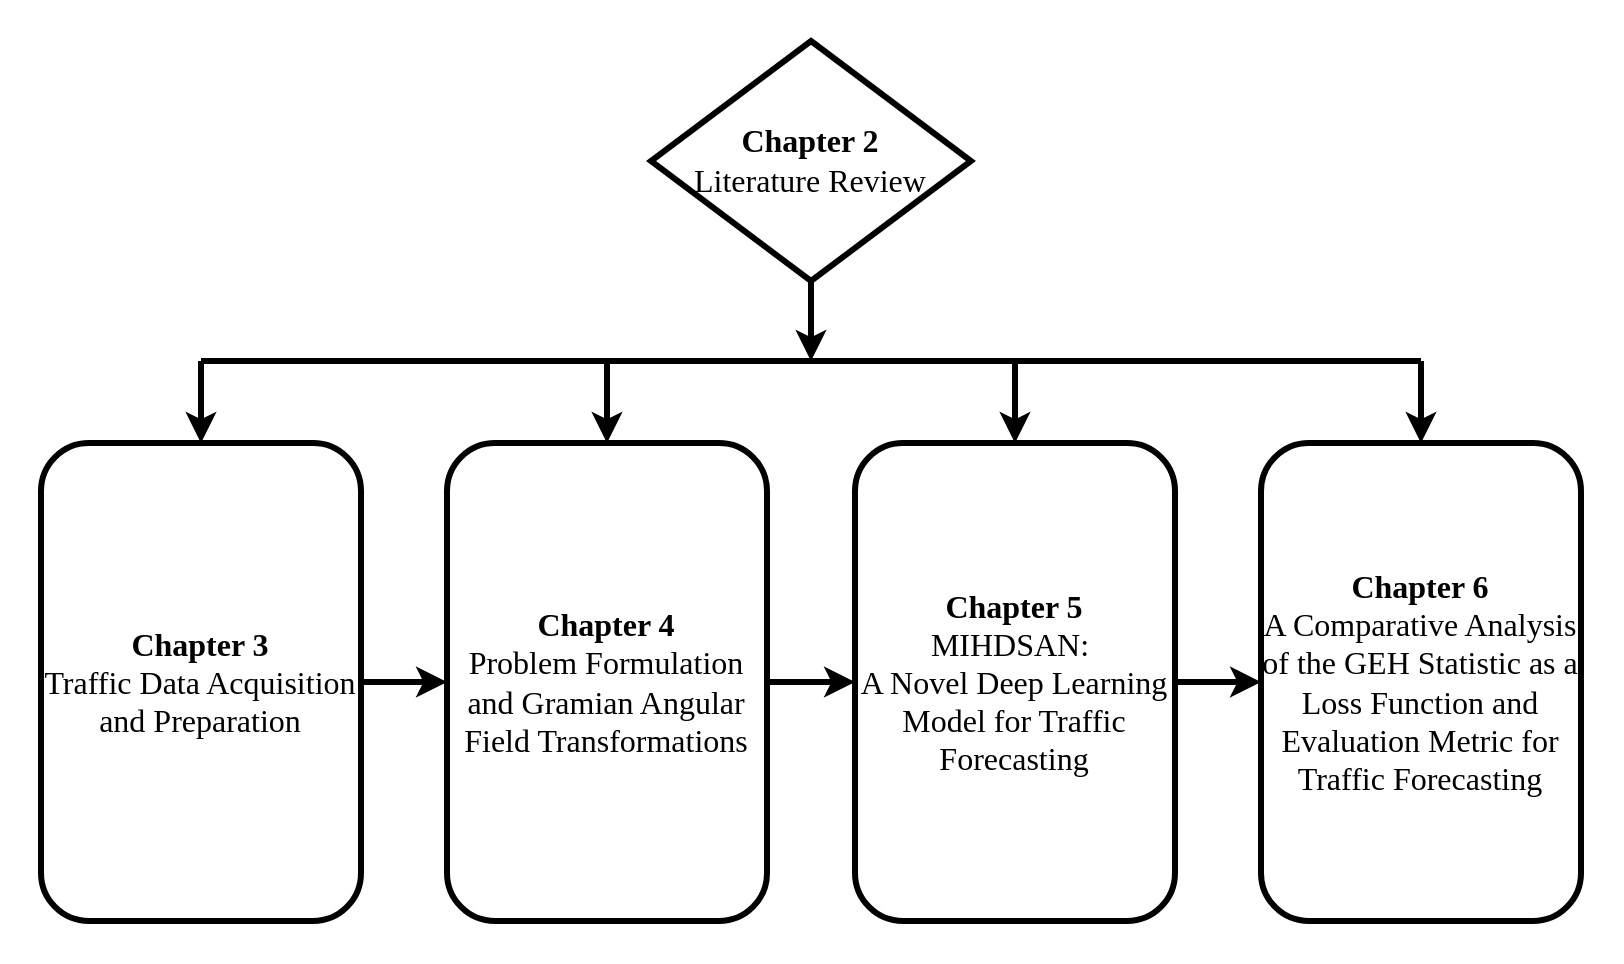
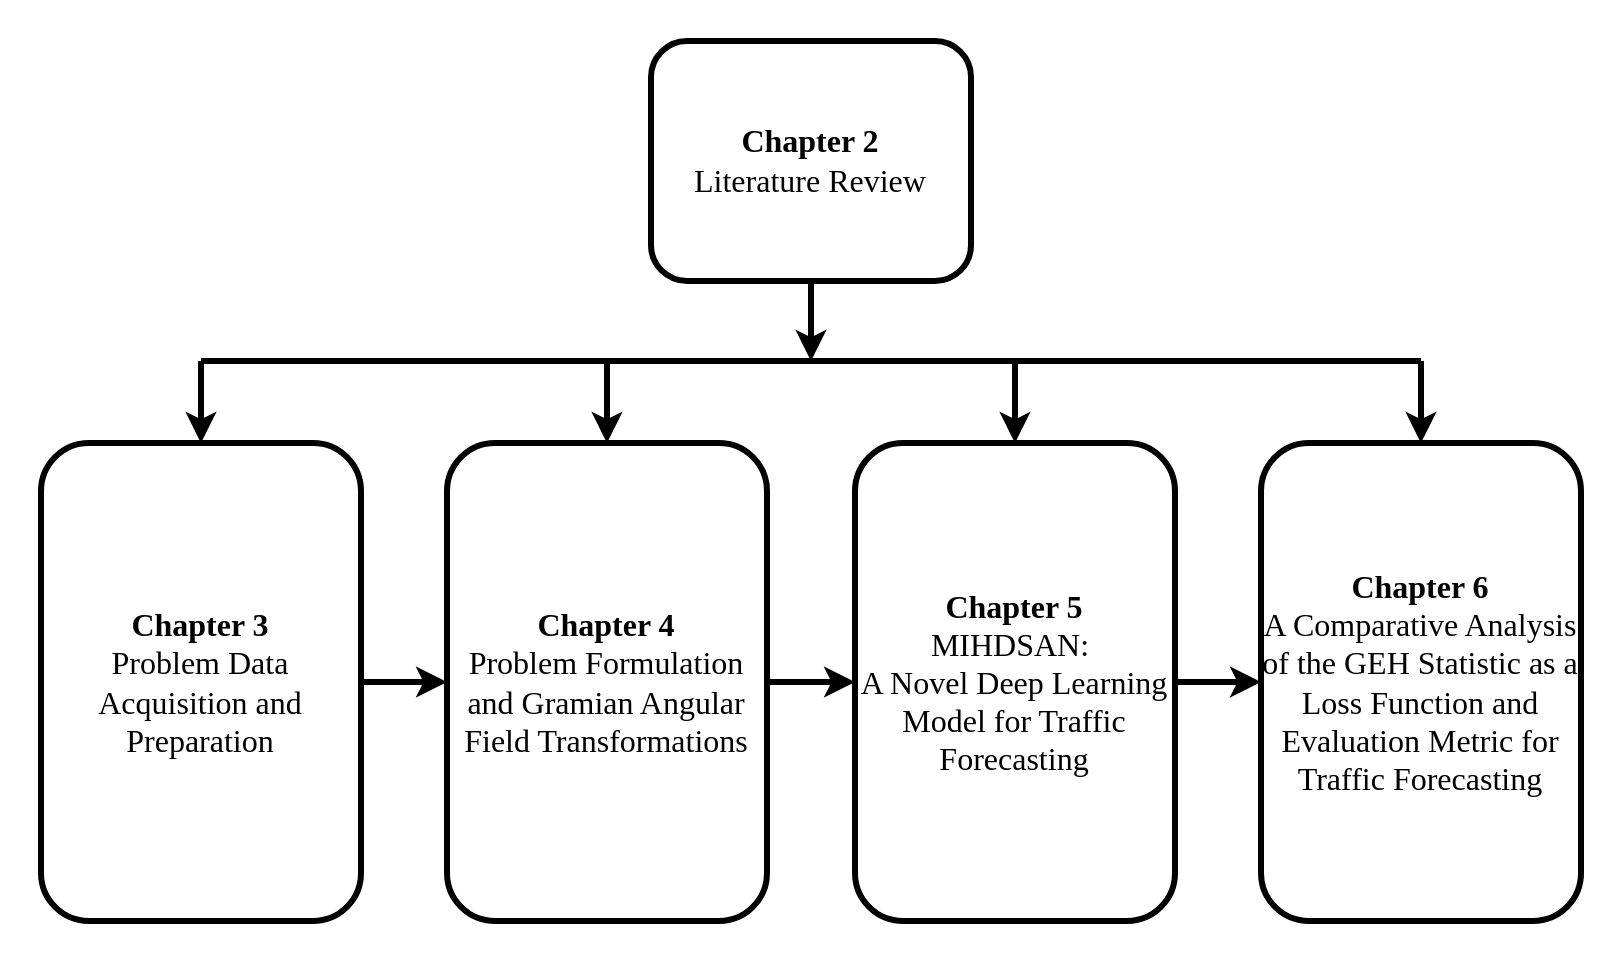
(811, 161) -> (811, 161)
(201, 683) -> (201, 683)
